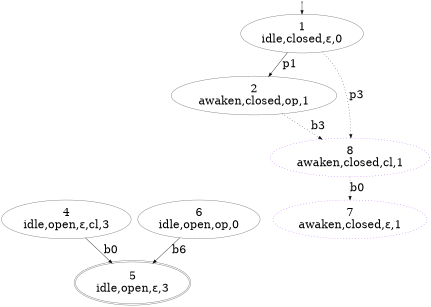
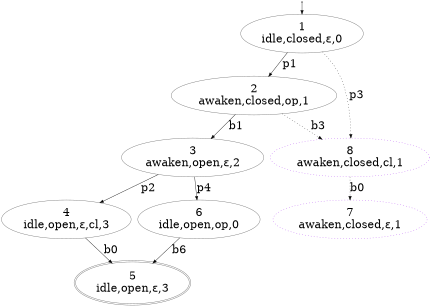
none -> (193, 157)
